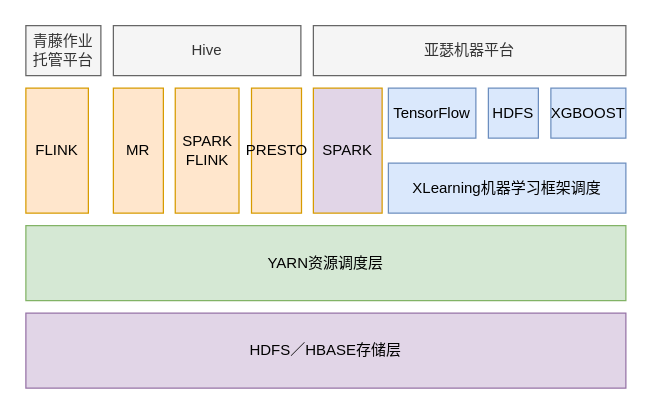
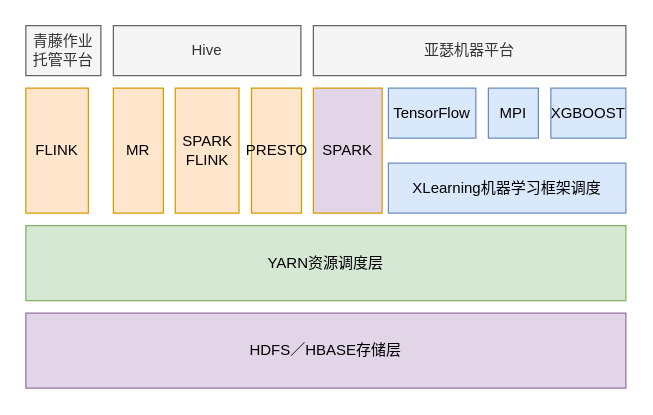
(513, 113) -> (513, 113)
